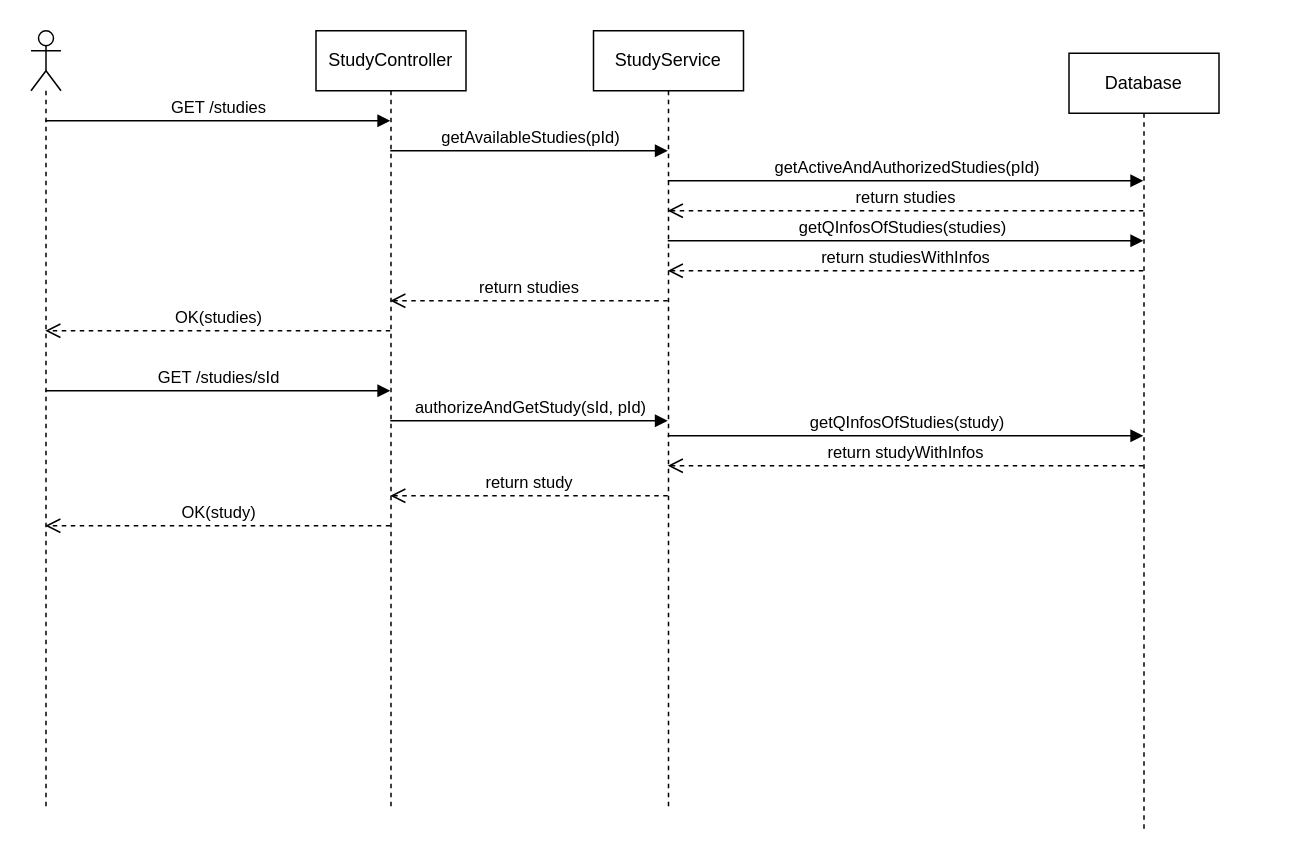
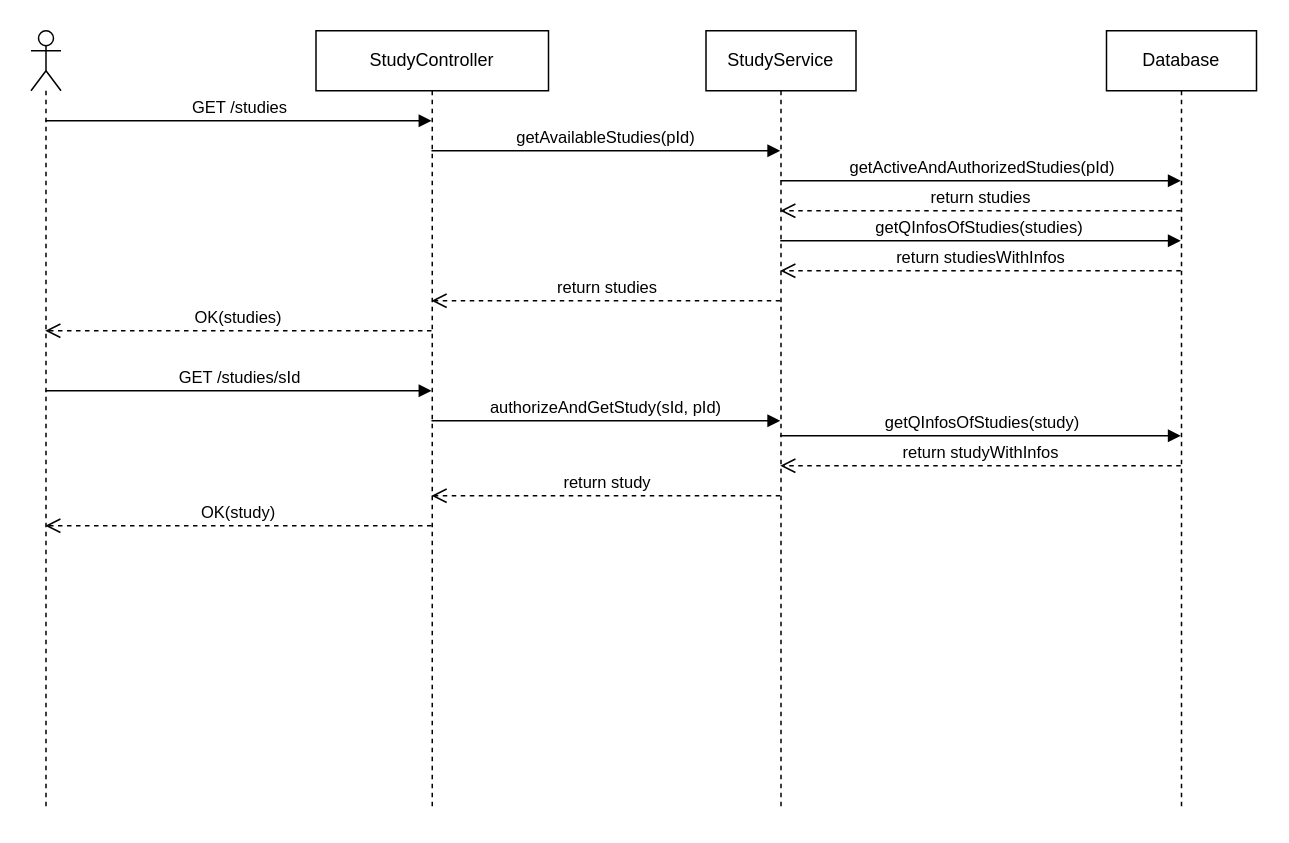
(391, 421) -> (432, 421)
(668, 421) -> (781, 421)
(1144, 443) -> (1181, 421)
